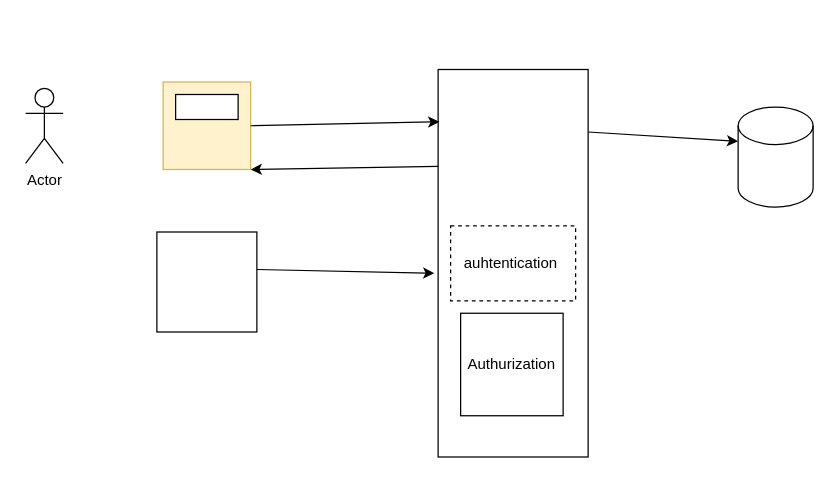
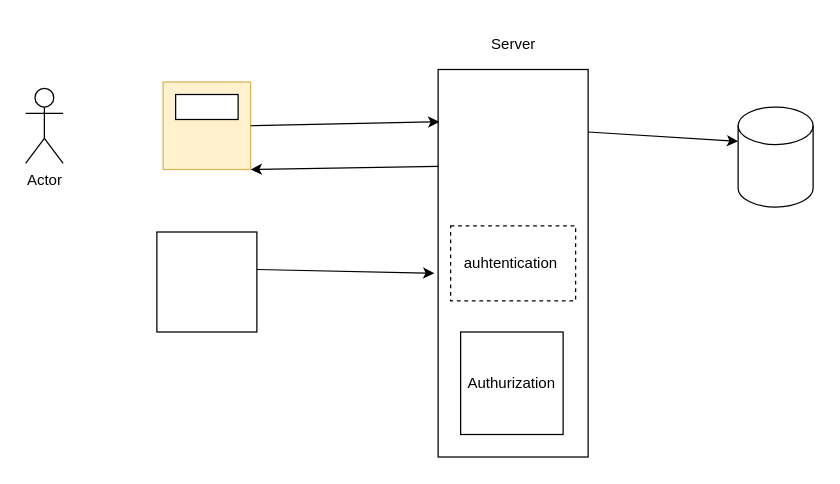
none -> (513, 44)
(512, 364) -> (512, 383)
